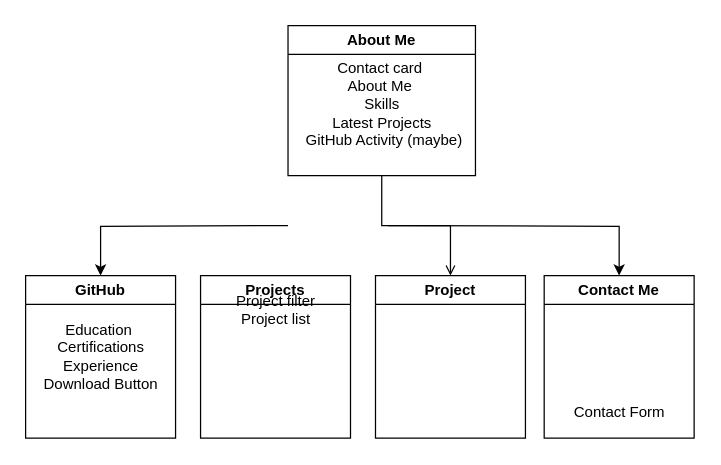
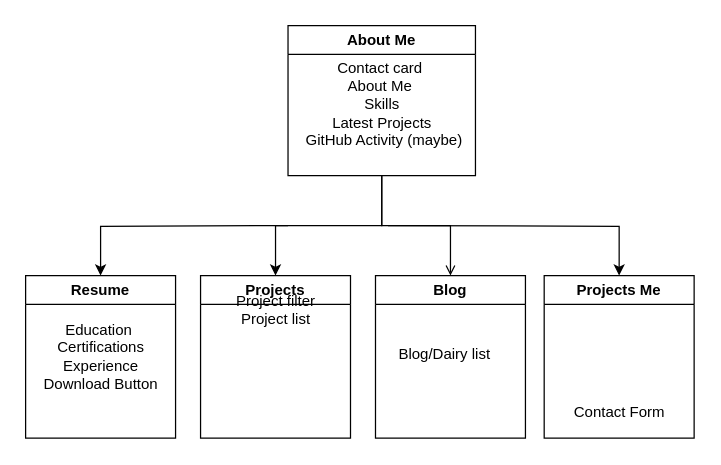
none -> (335, 226)
(101, 291) -> (101, 291)
(451, 291) -> (451, 291)
(619, 291) -> (619, 291)
none -> (444, 363)
